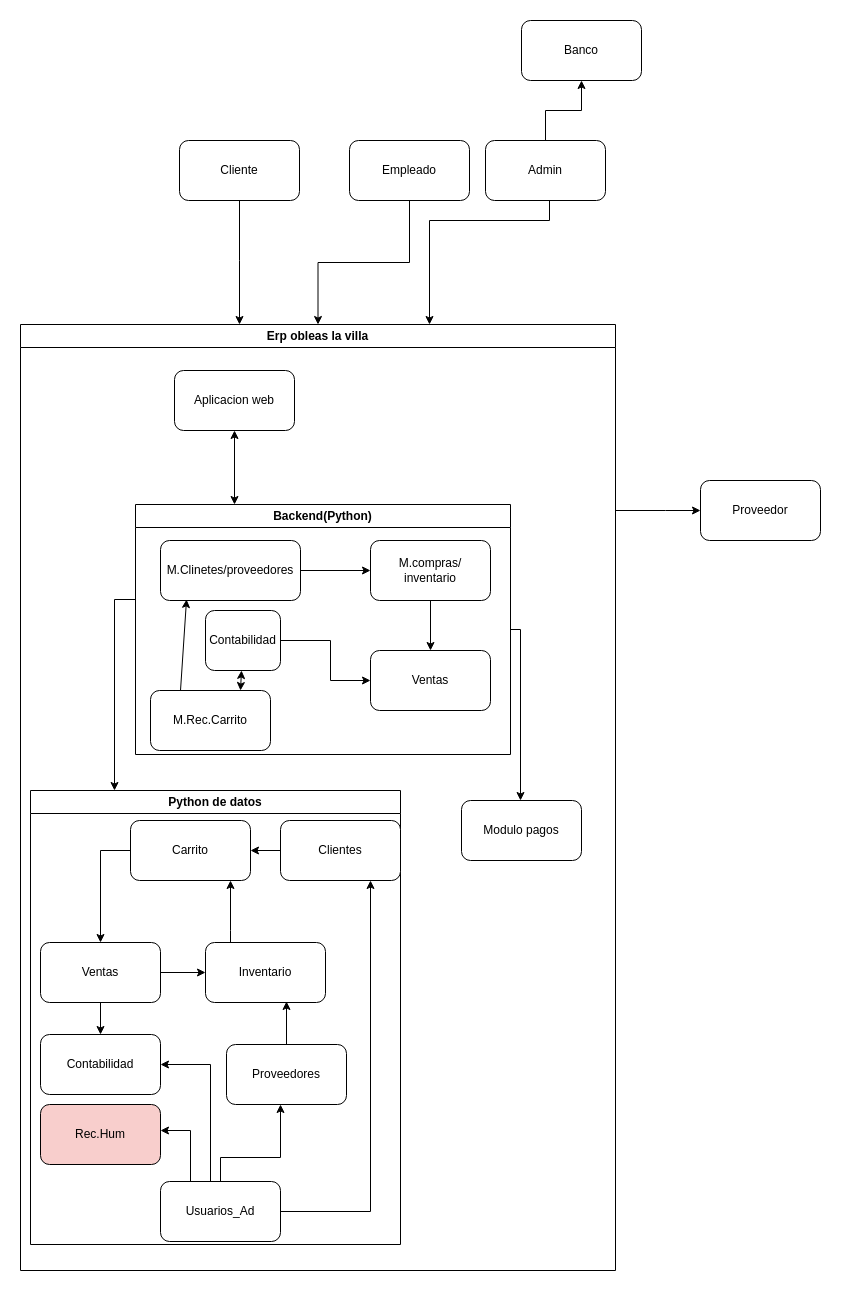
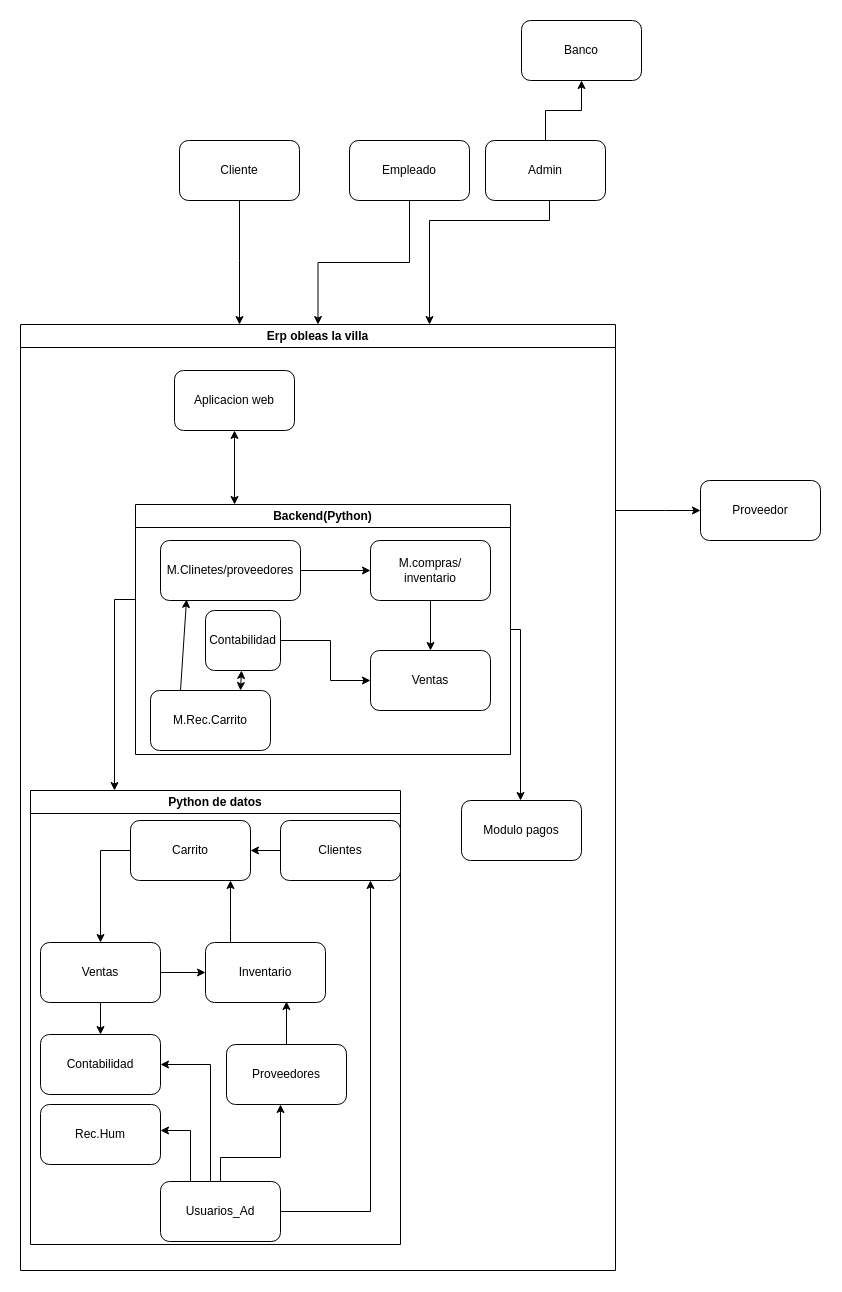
(101, 1135) -> (101, 1135)
